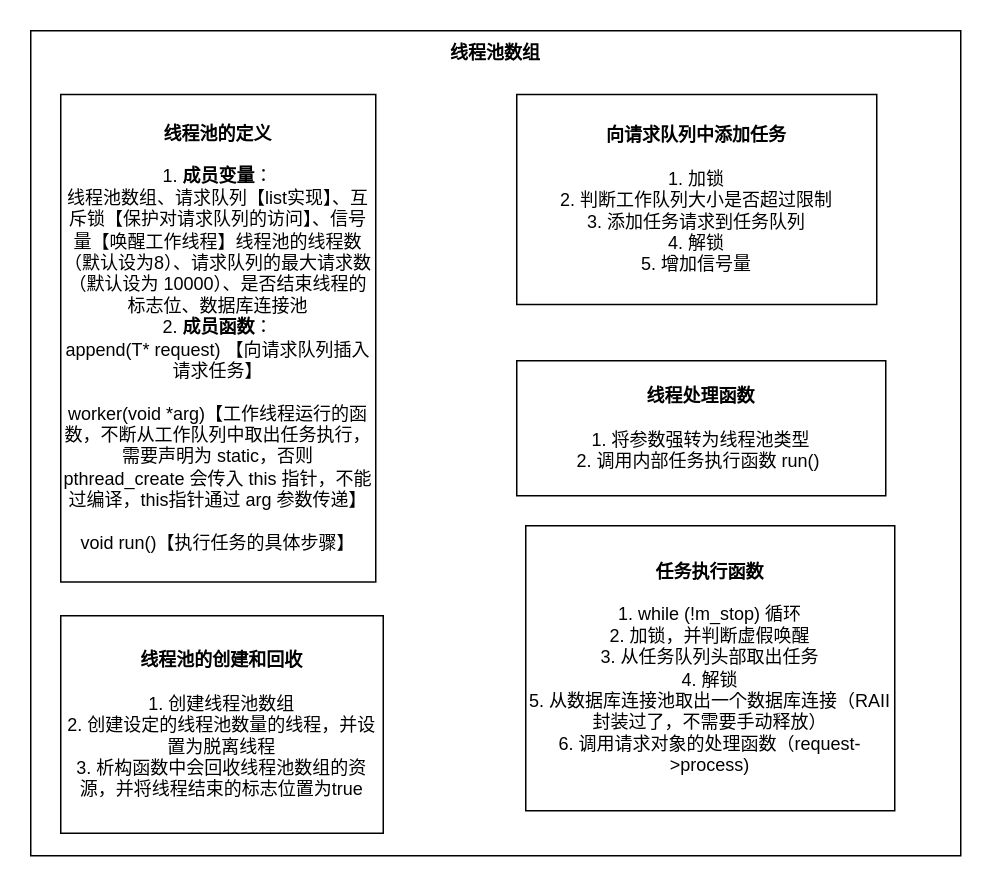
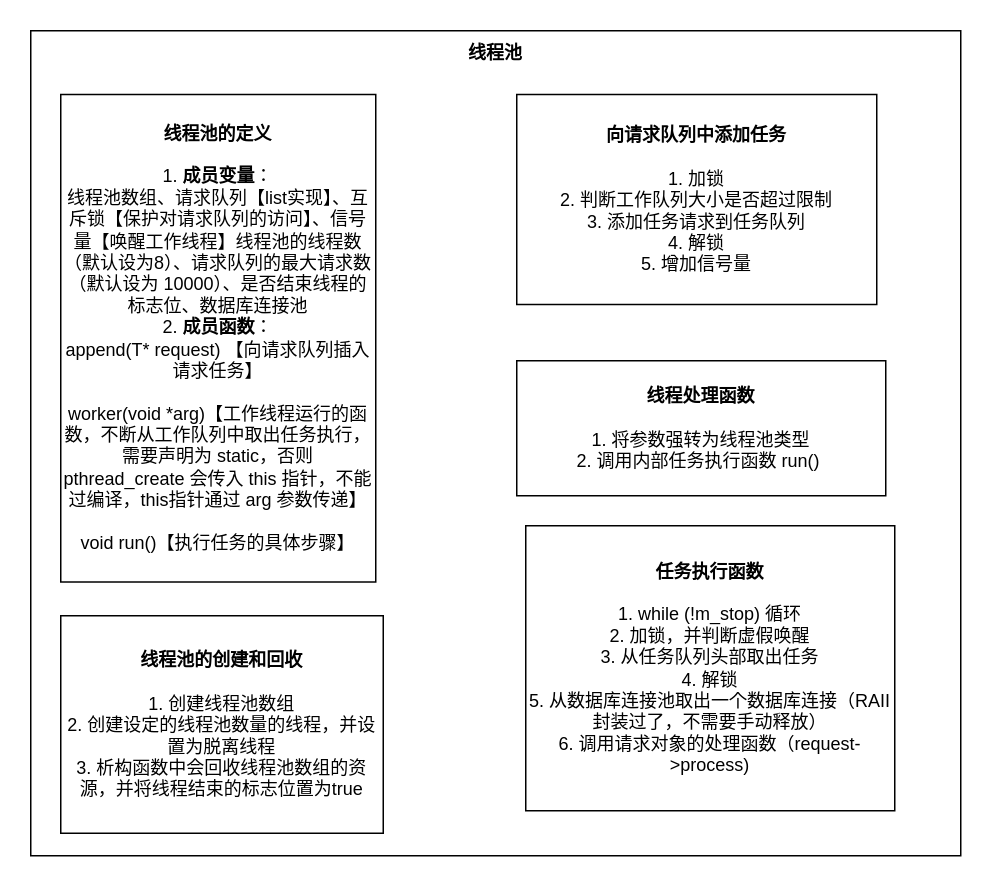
(496, 53) -> (496, 53)
